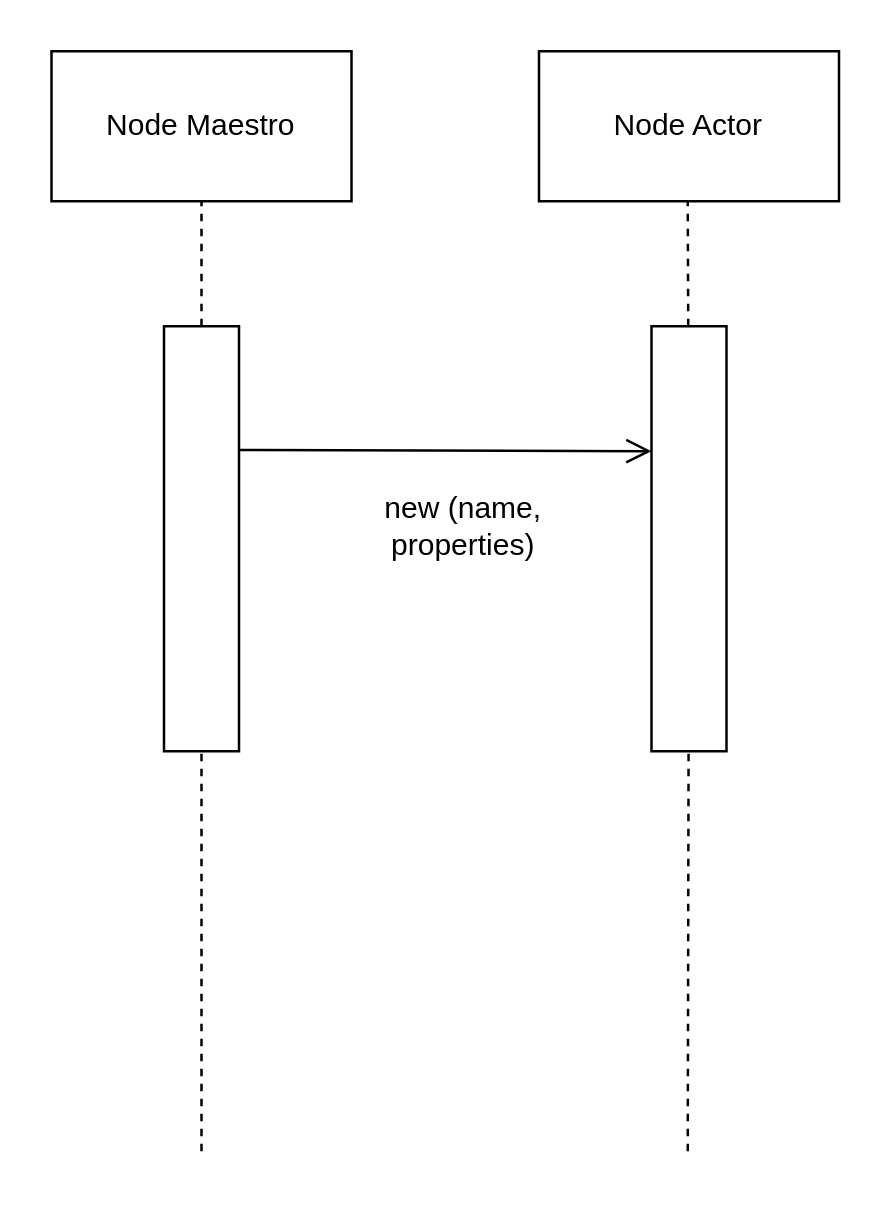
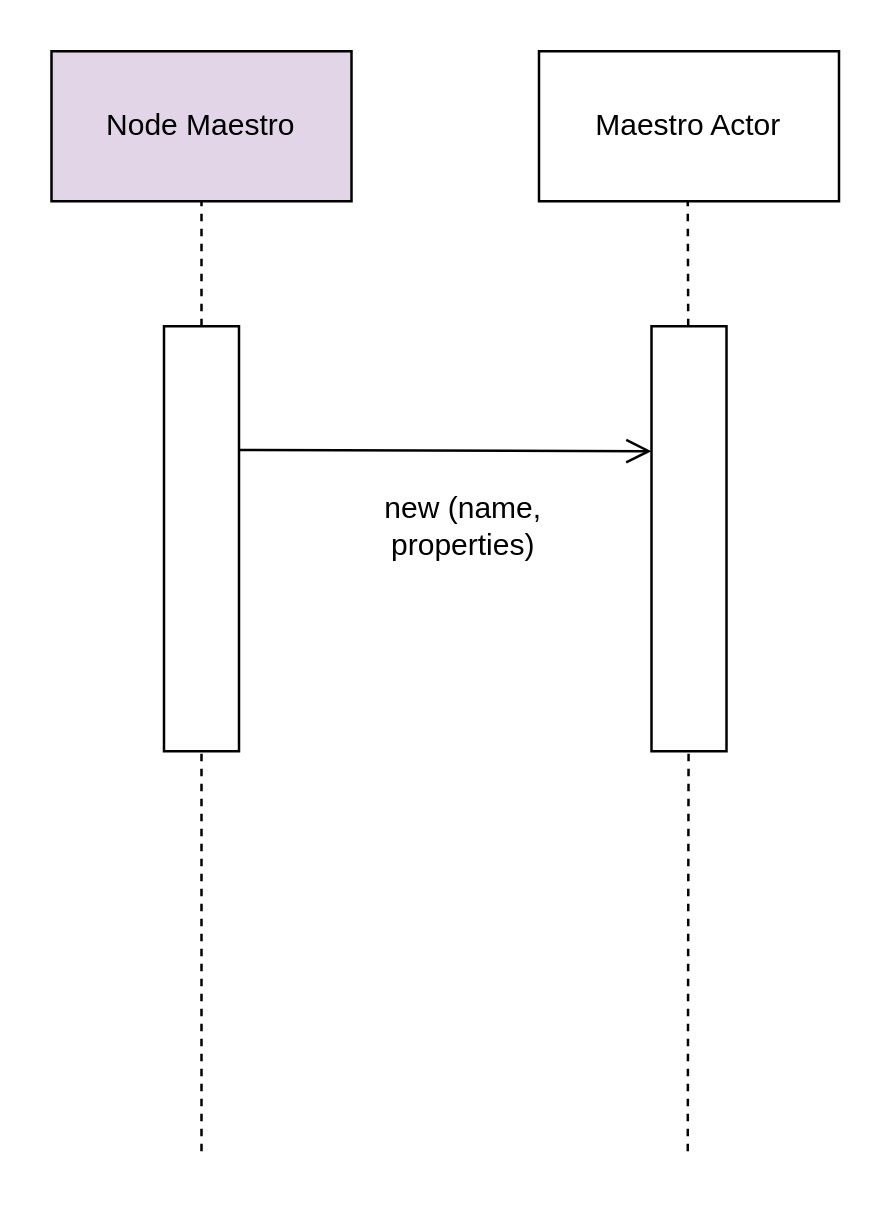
(201, 126) -> (201, 126)
(689, 126) -> (689, 126)
